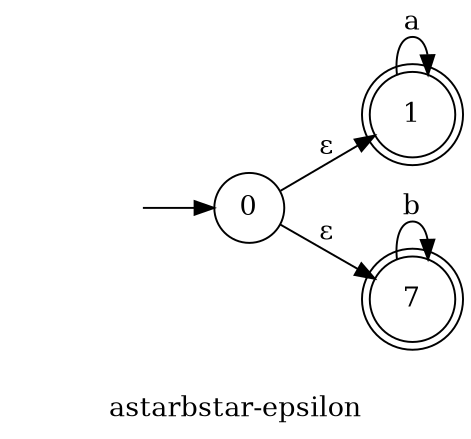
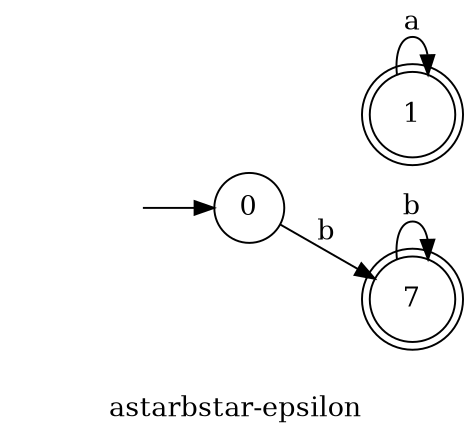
(319, 168) -> none
(327, 232) -> (327, 232)
